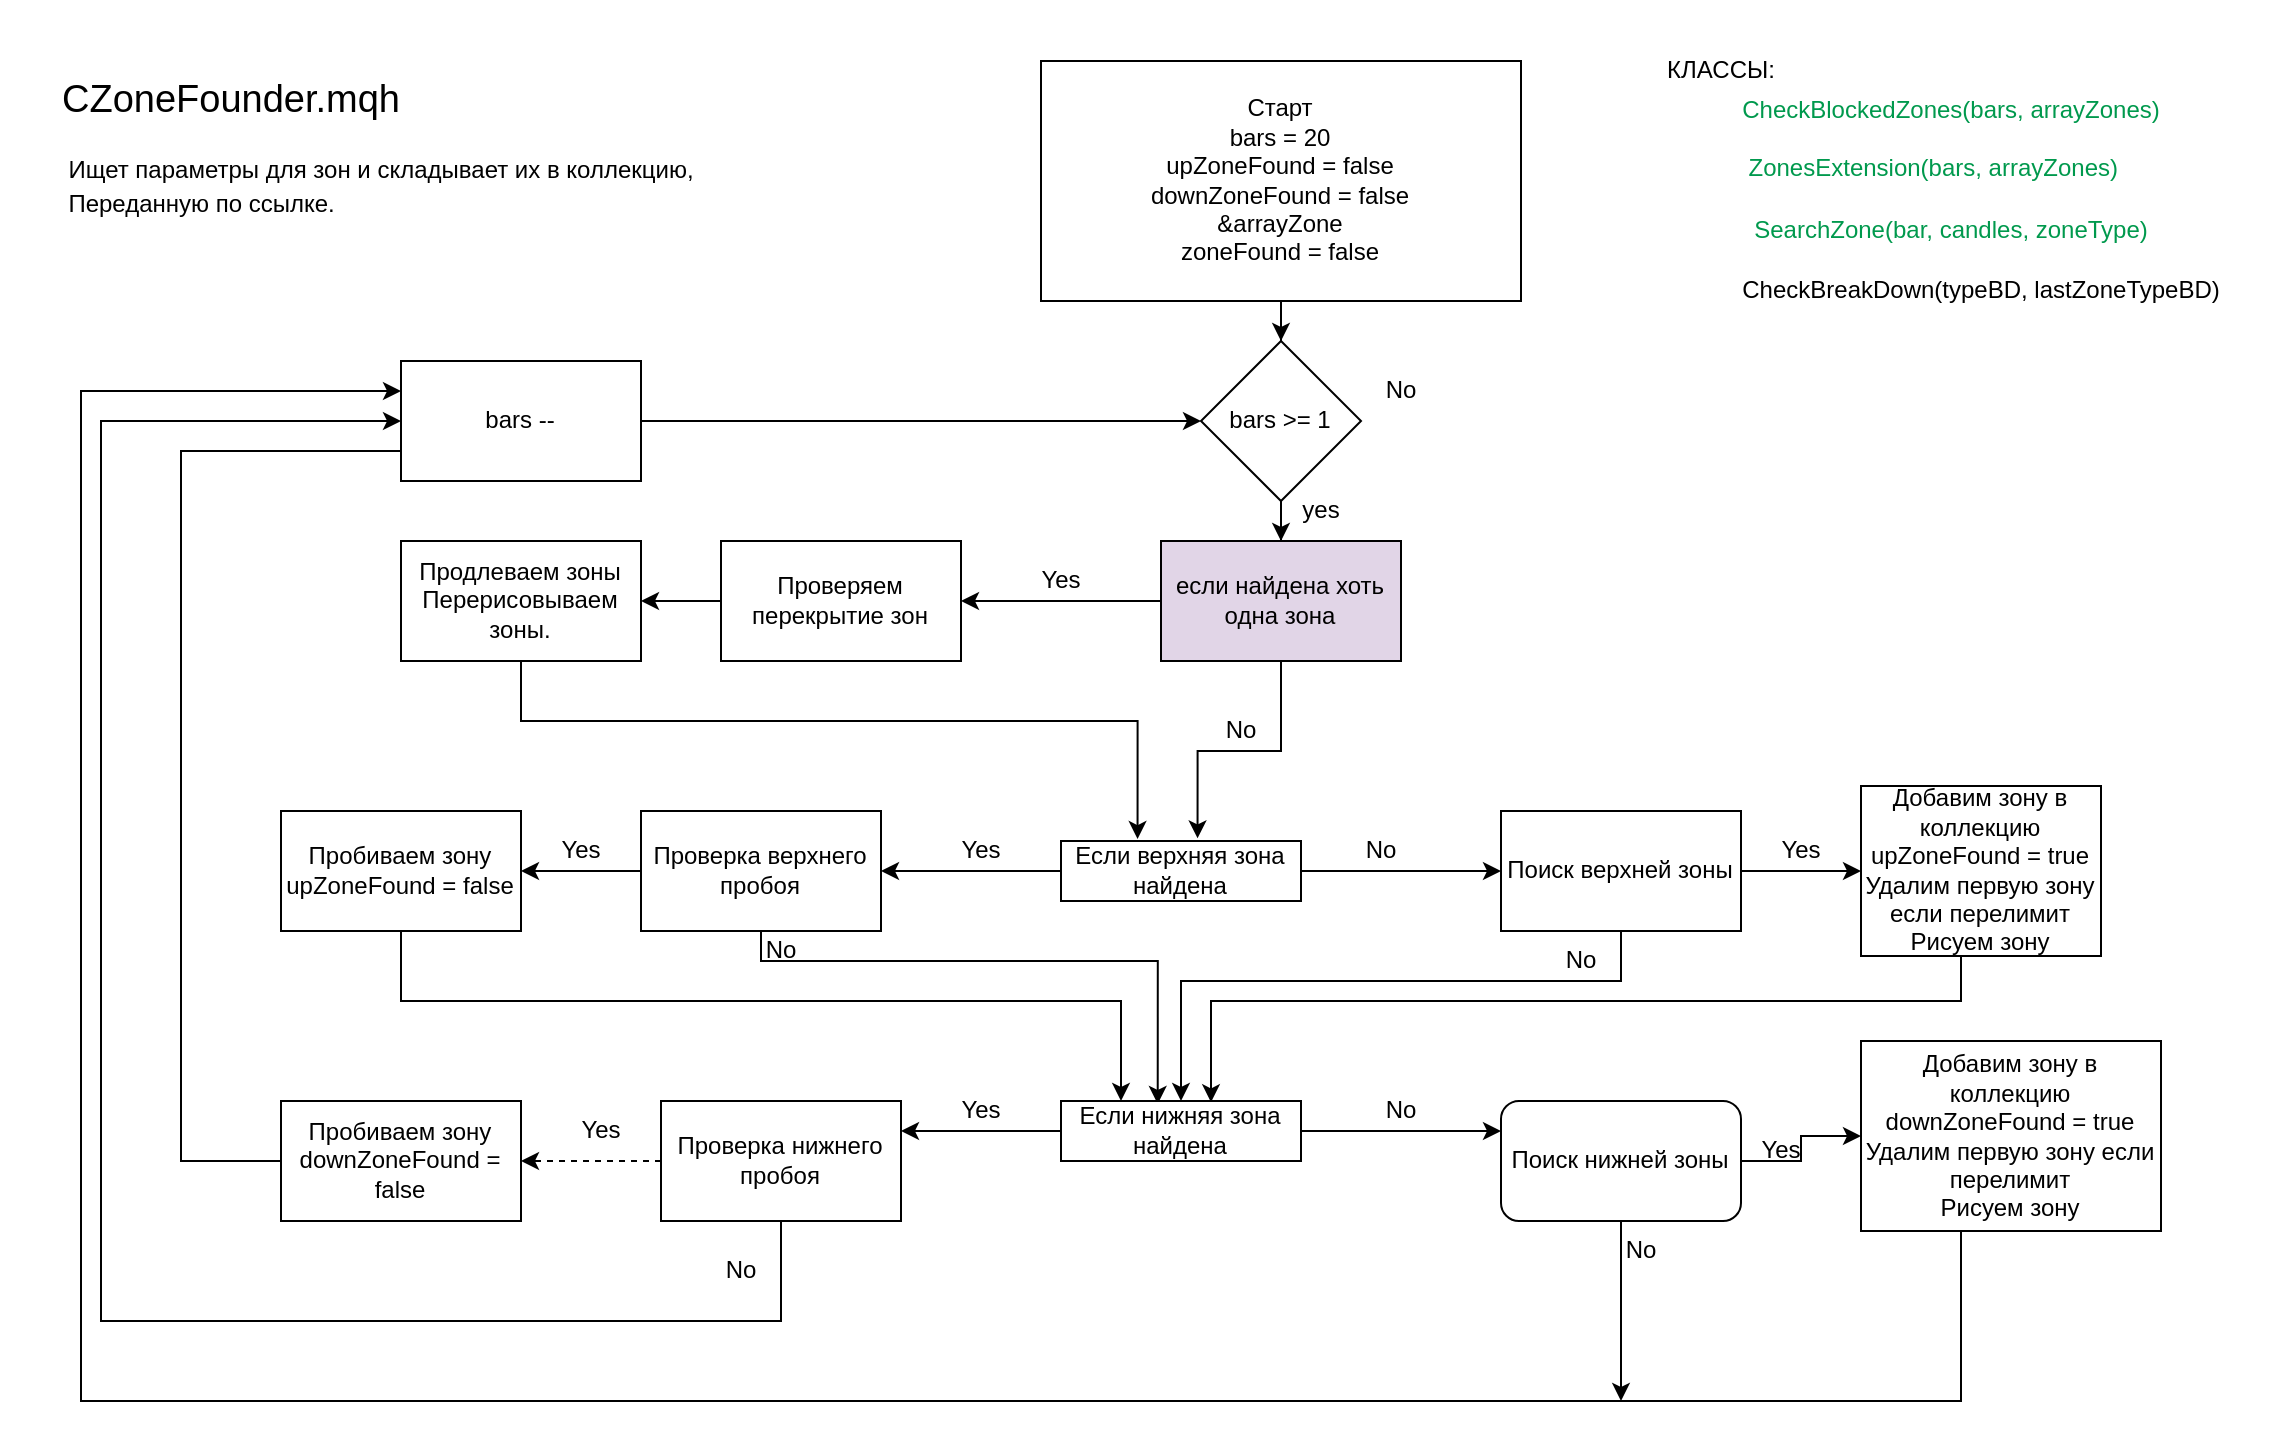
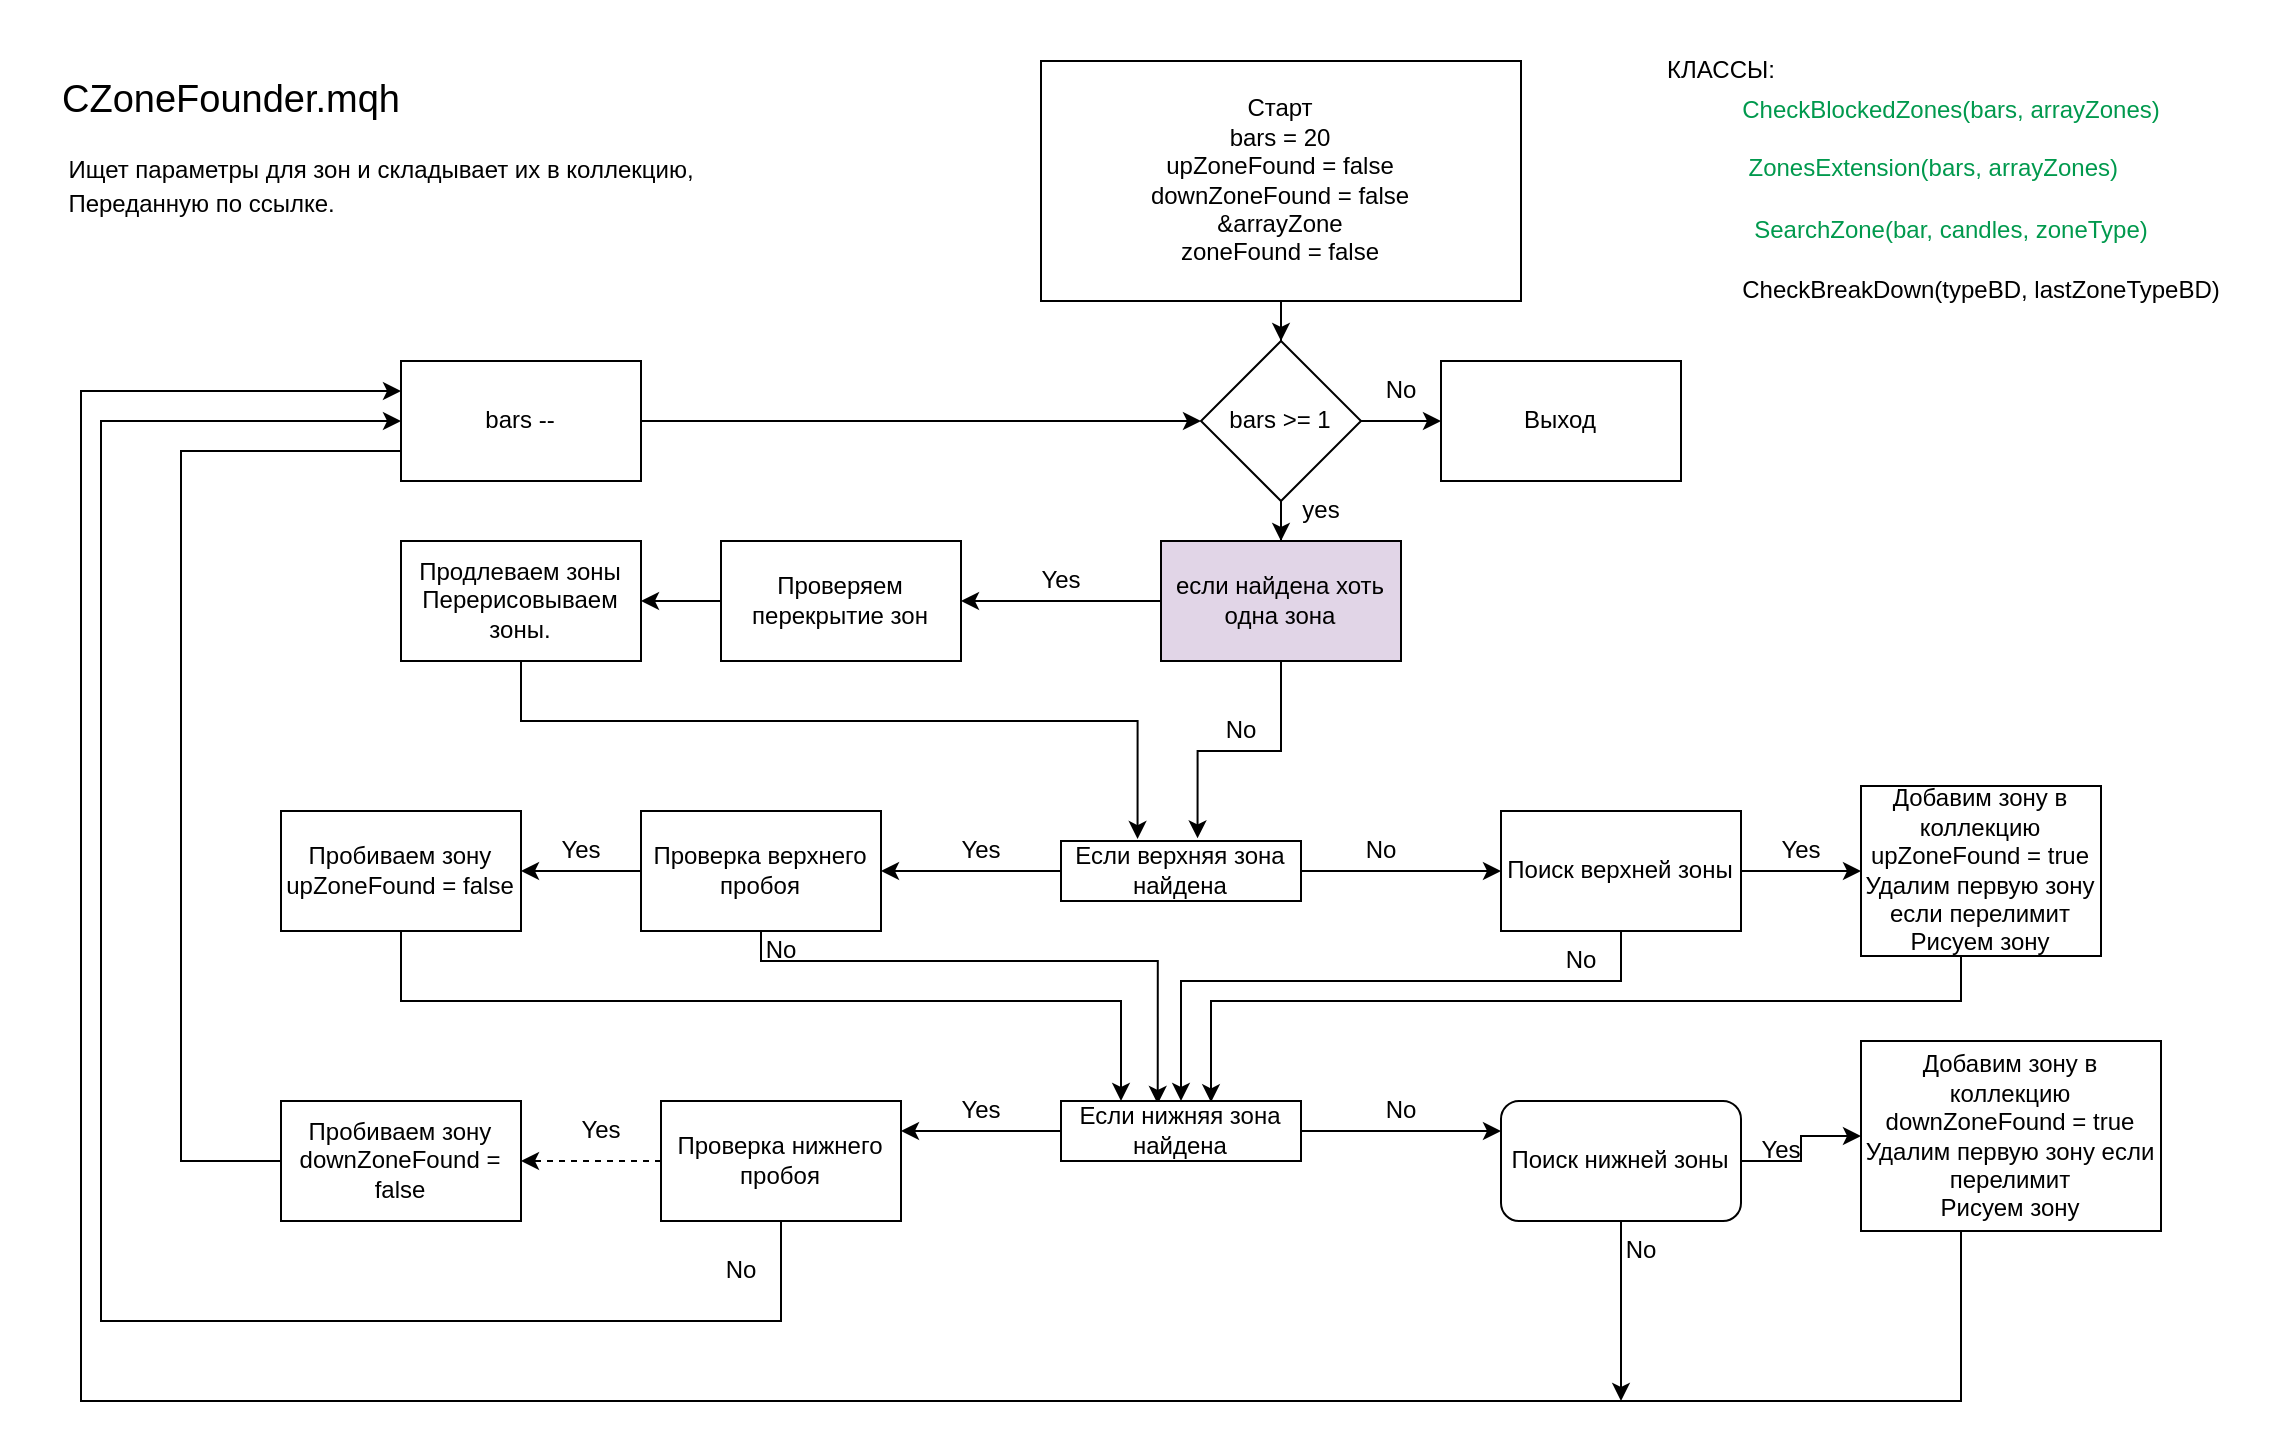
none -> (1394, 421)
none -> (1561, 421)
